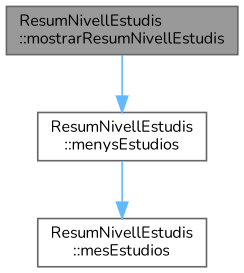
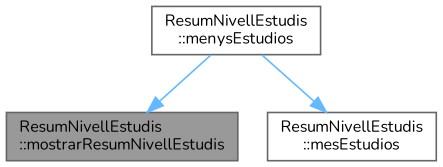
(122, 75) -> (185, 78)
